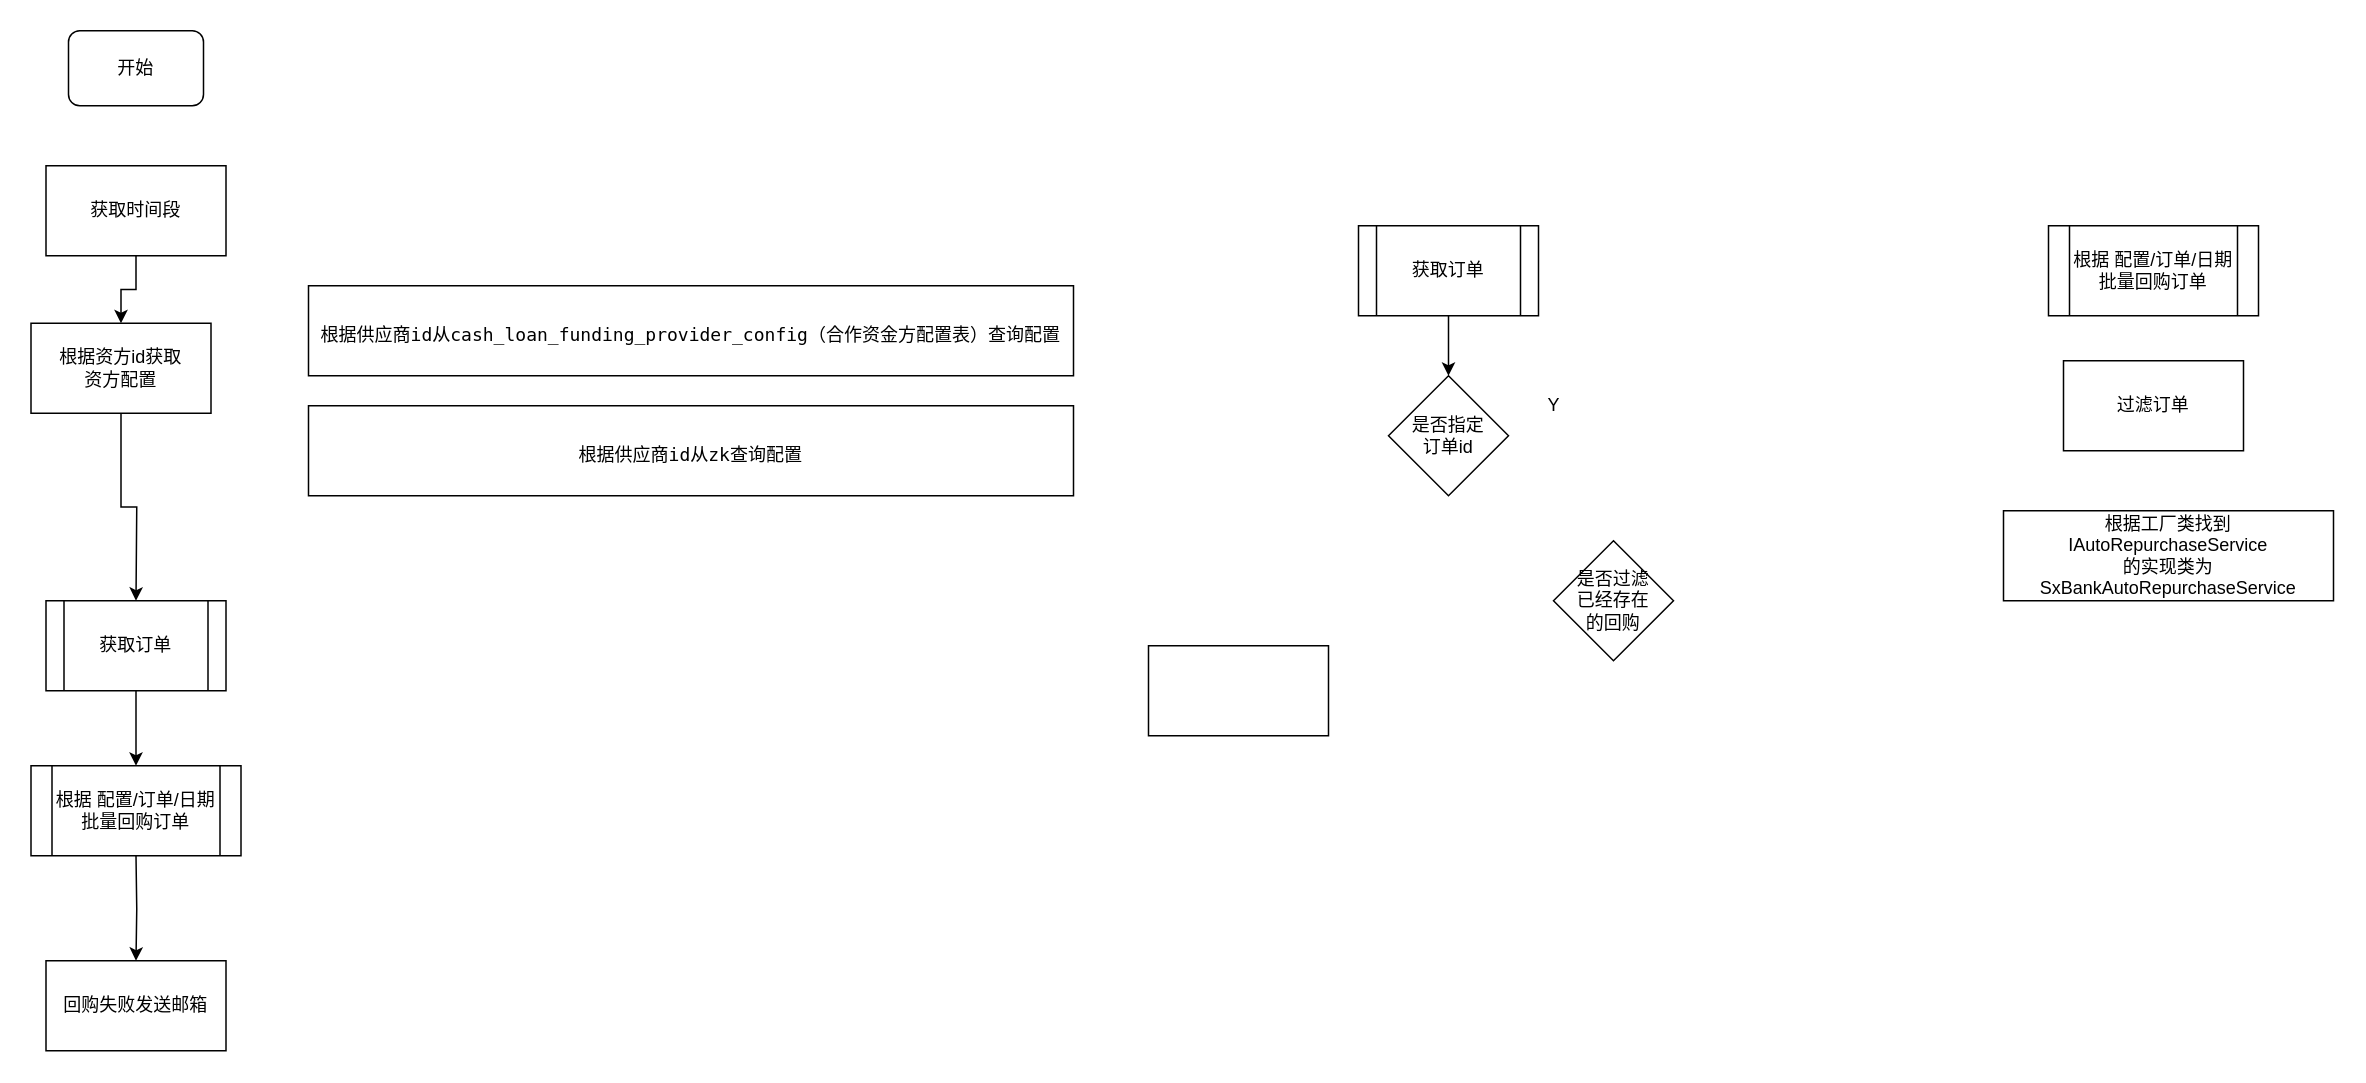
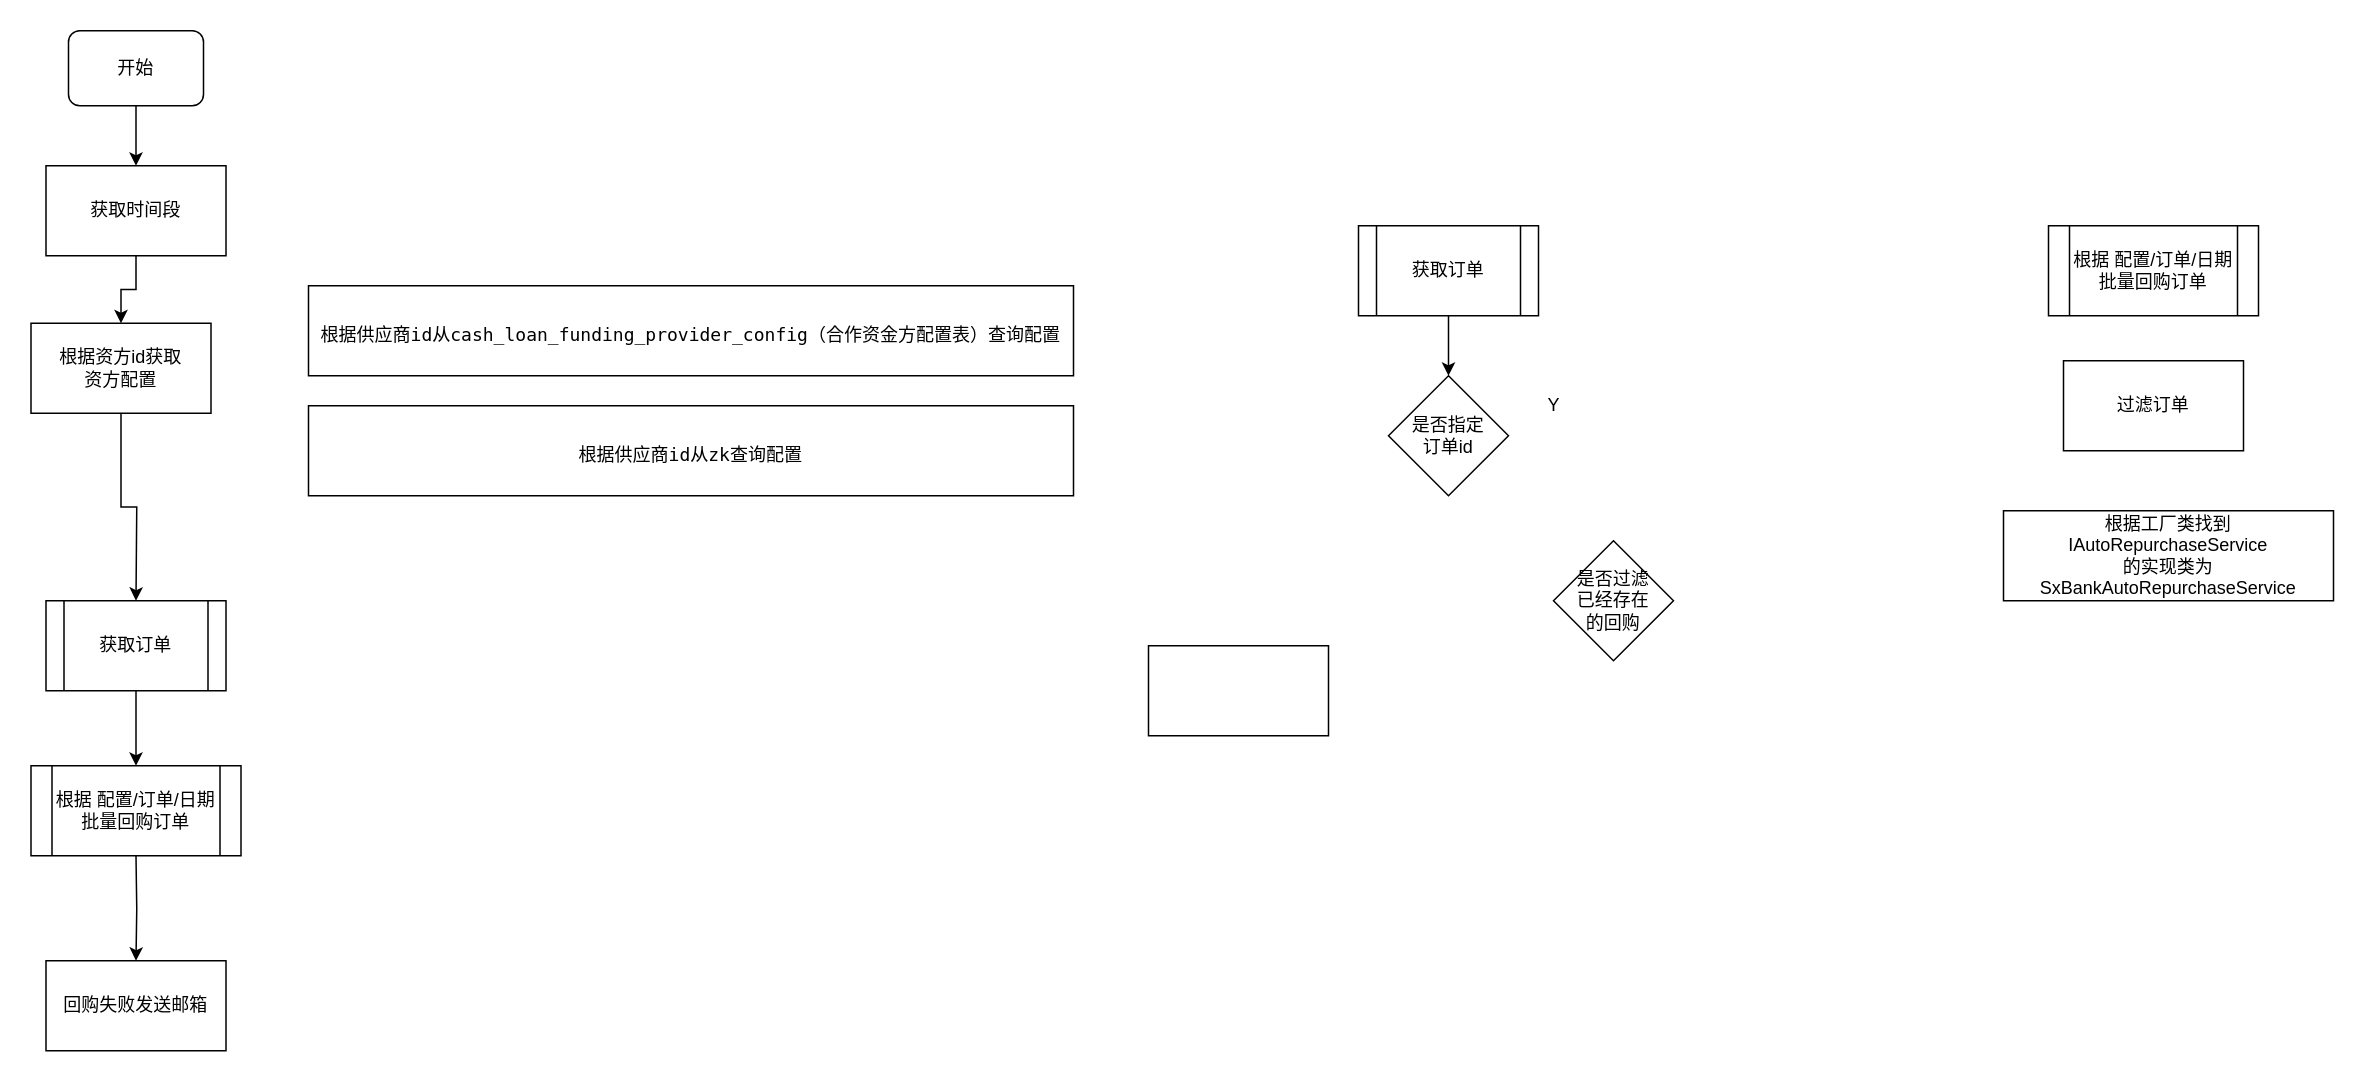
none -> (136, 131)
